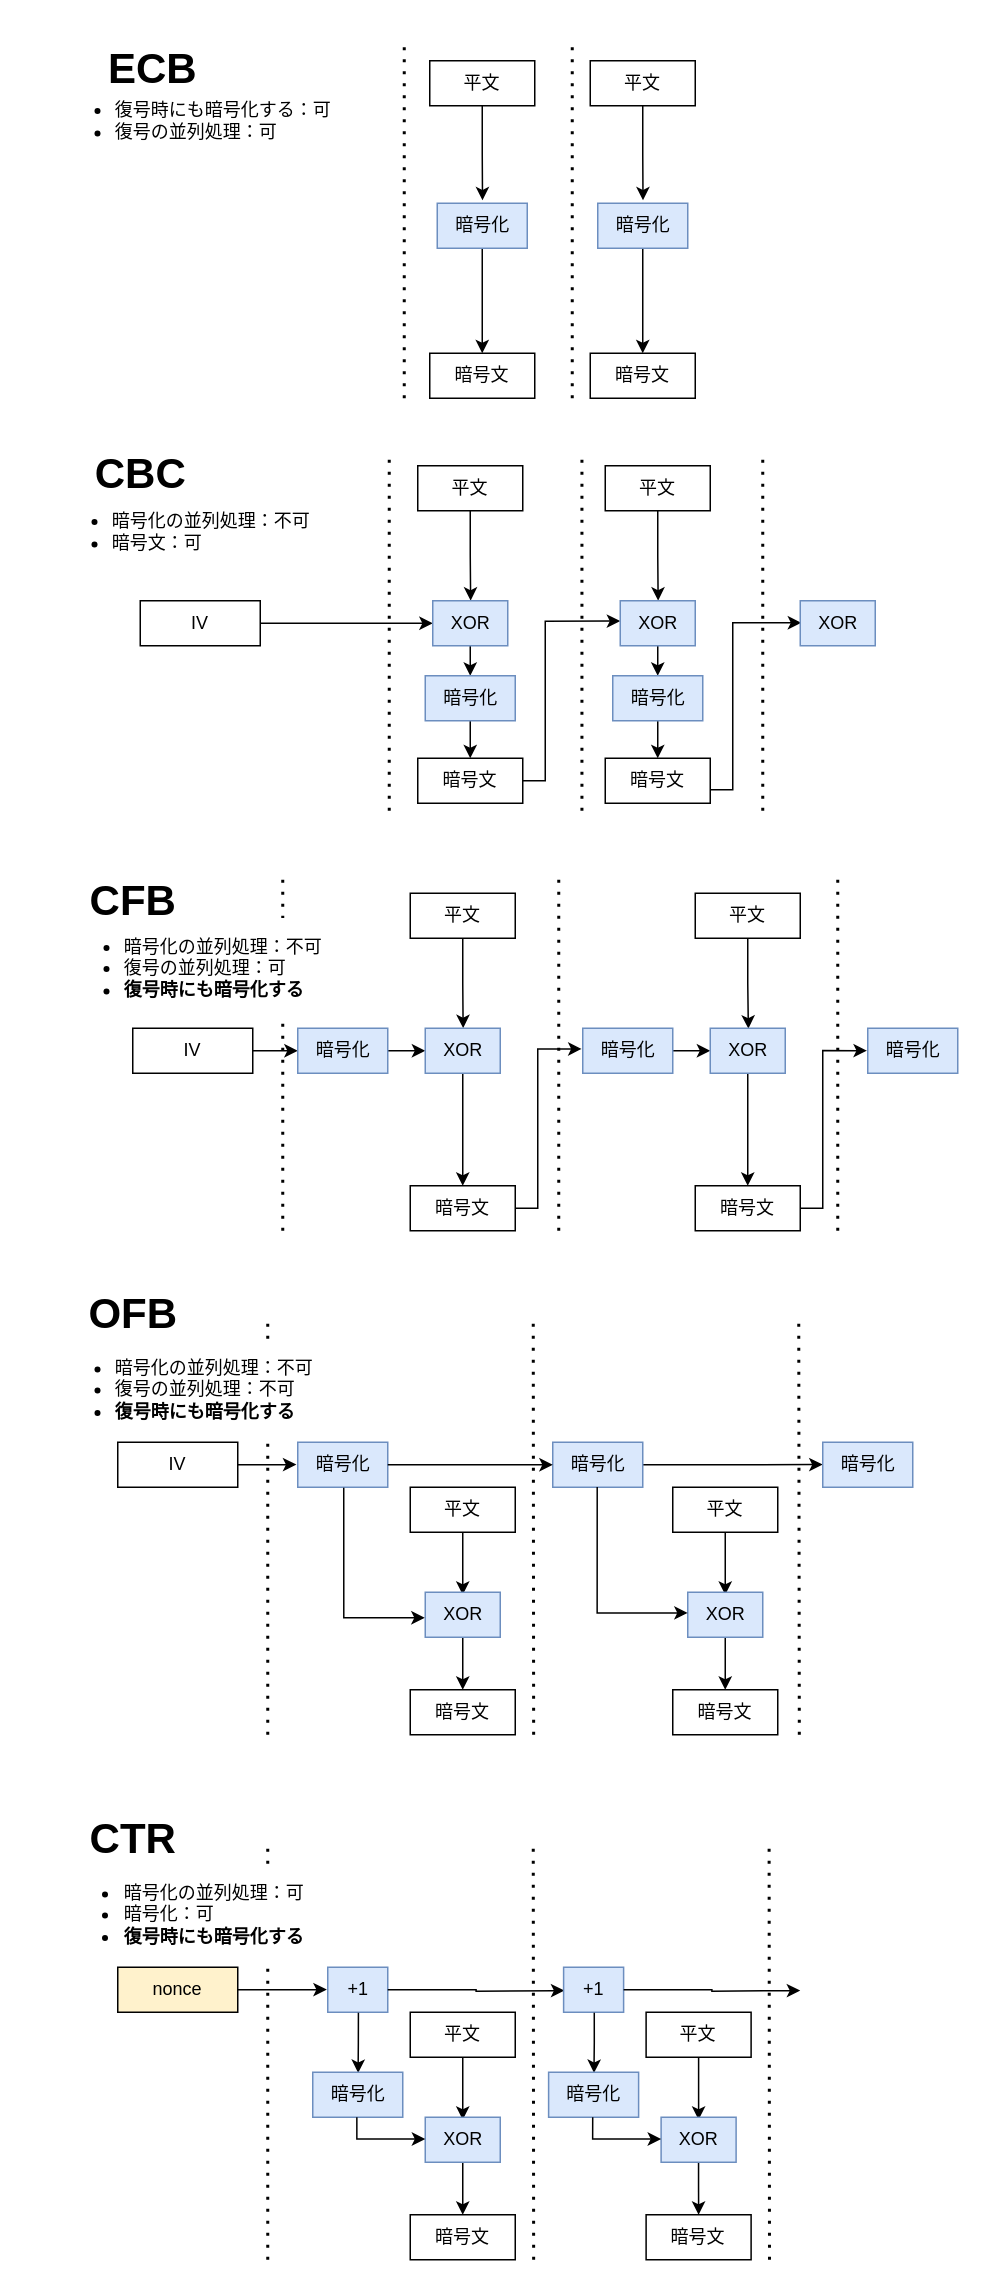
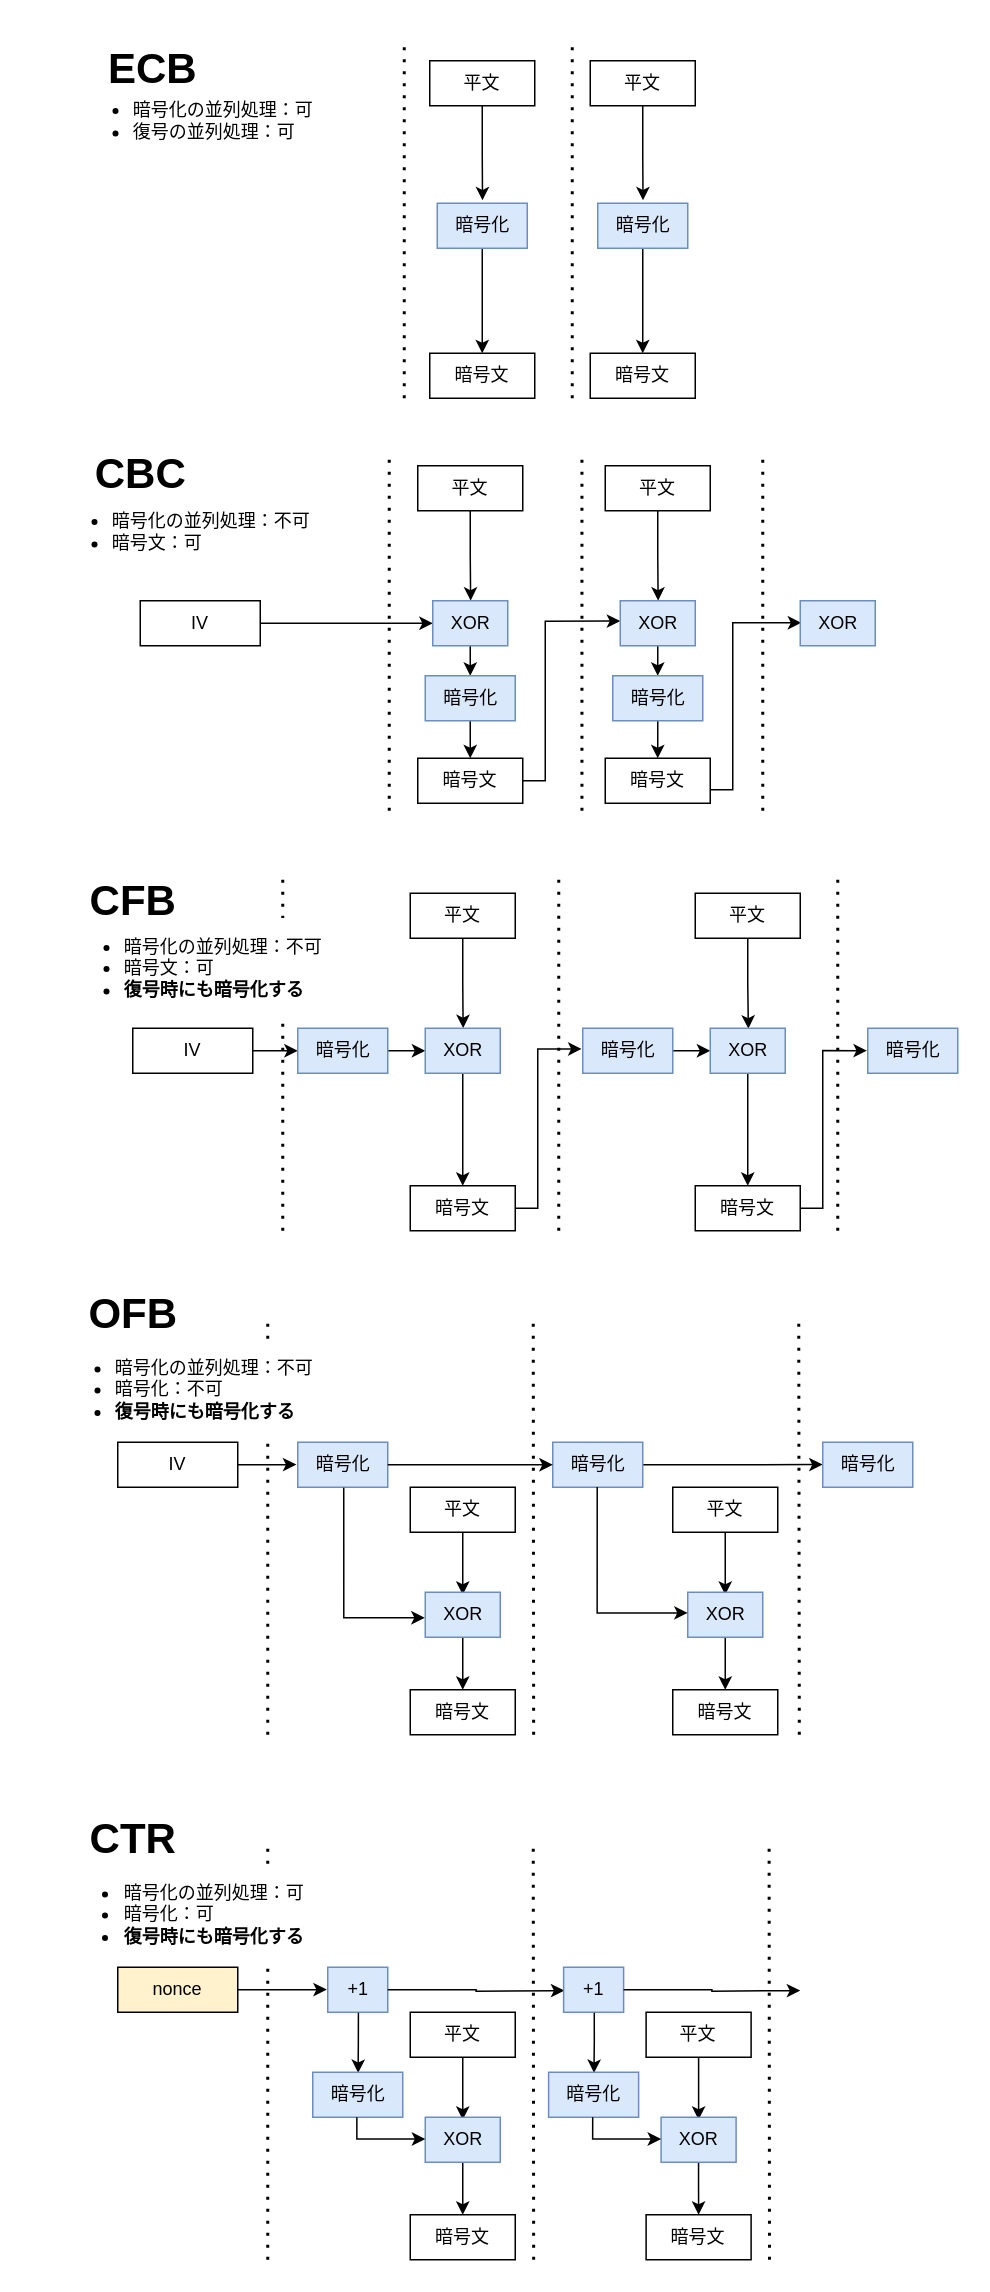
(194, 121) -> (194, 121)
(194, 968) -> (194, 968)
(185, 1390) -> (185, 1390)
